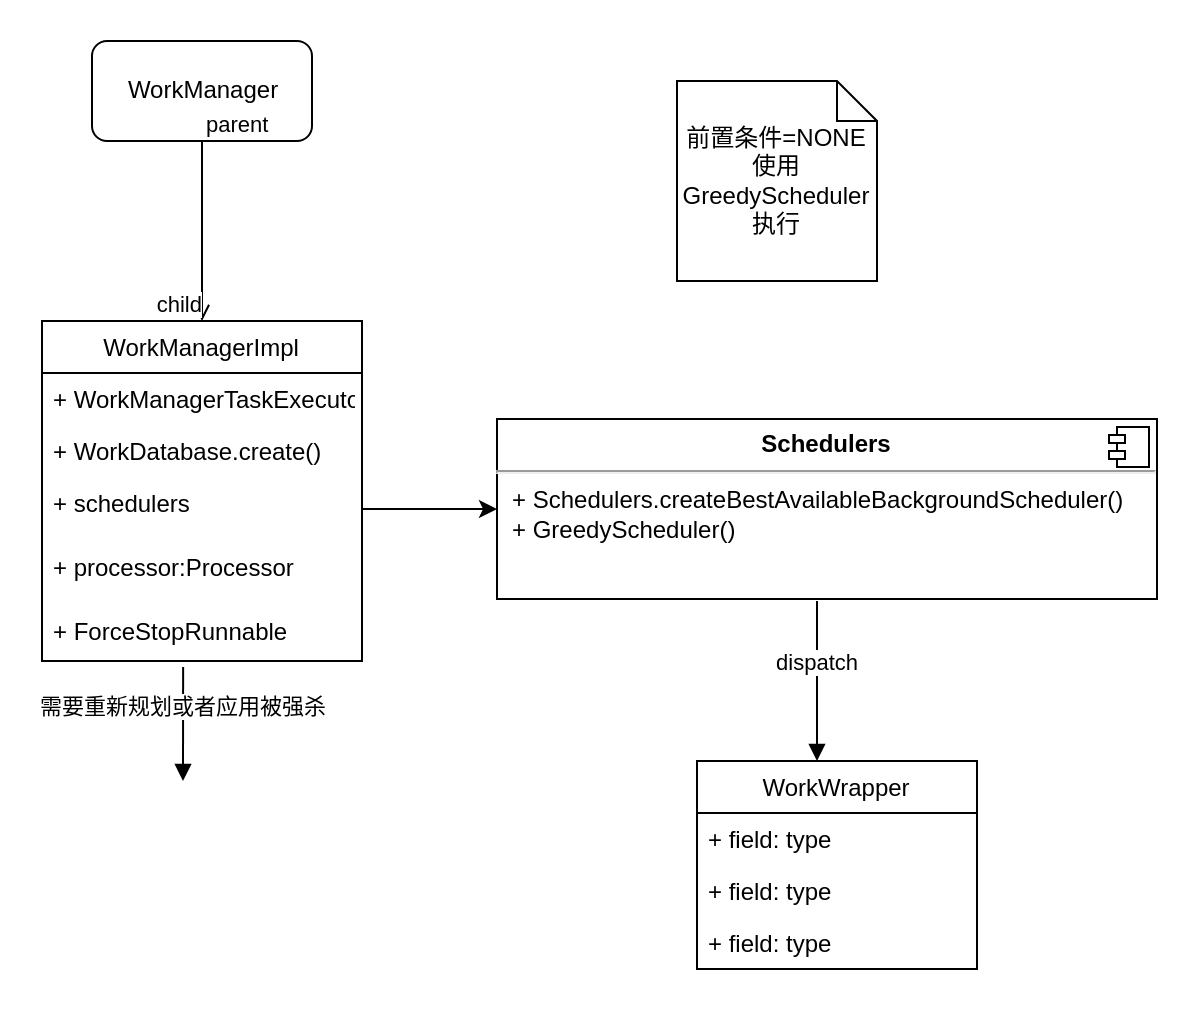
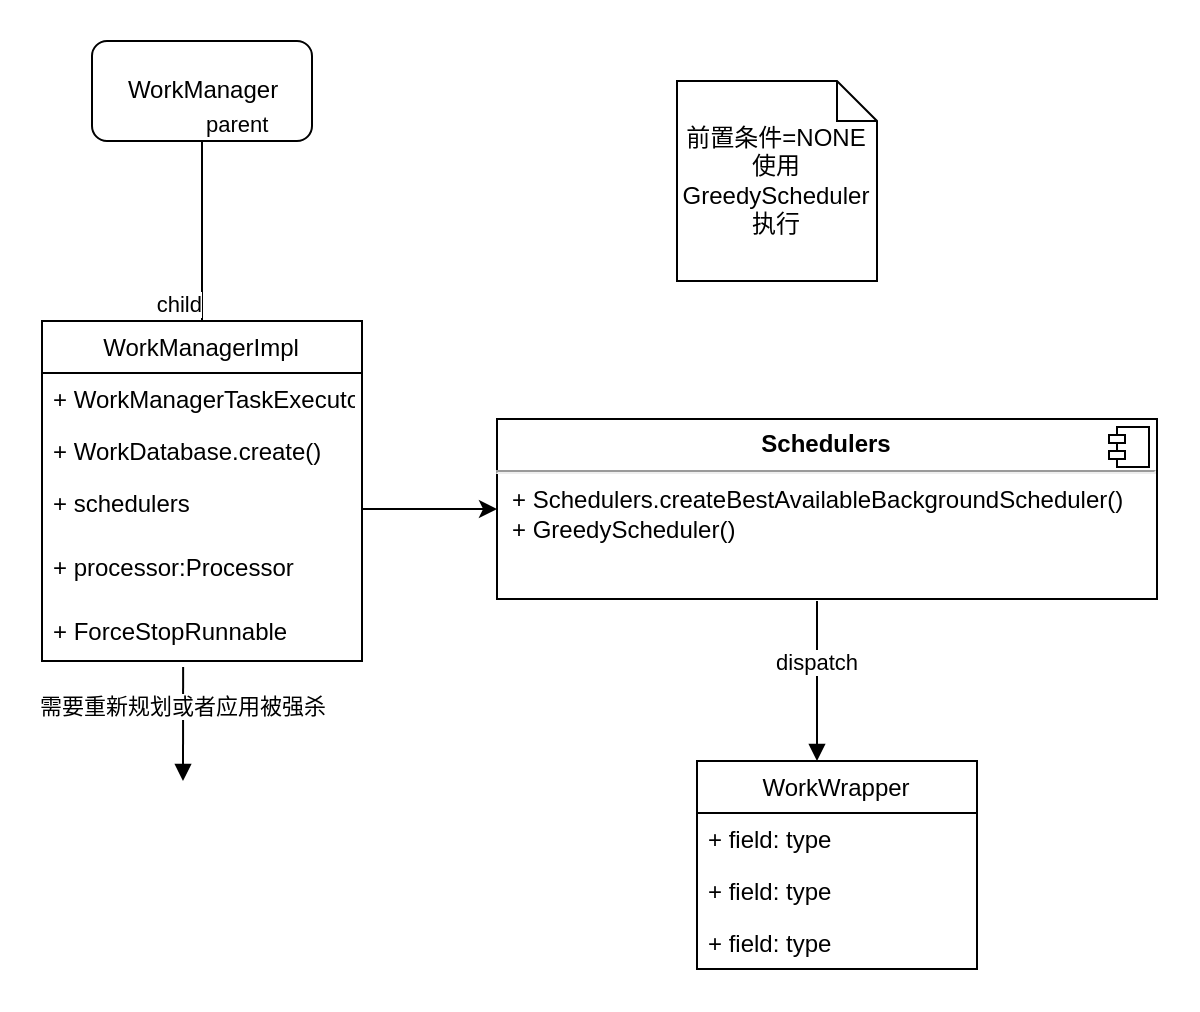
(202, 313) -> (202, 313)
